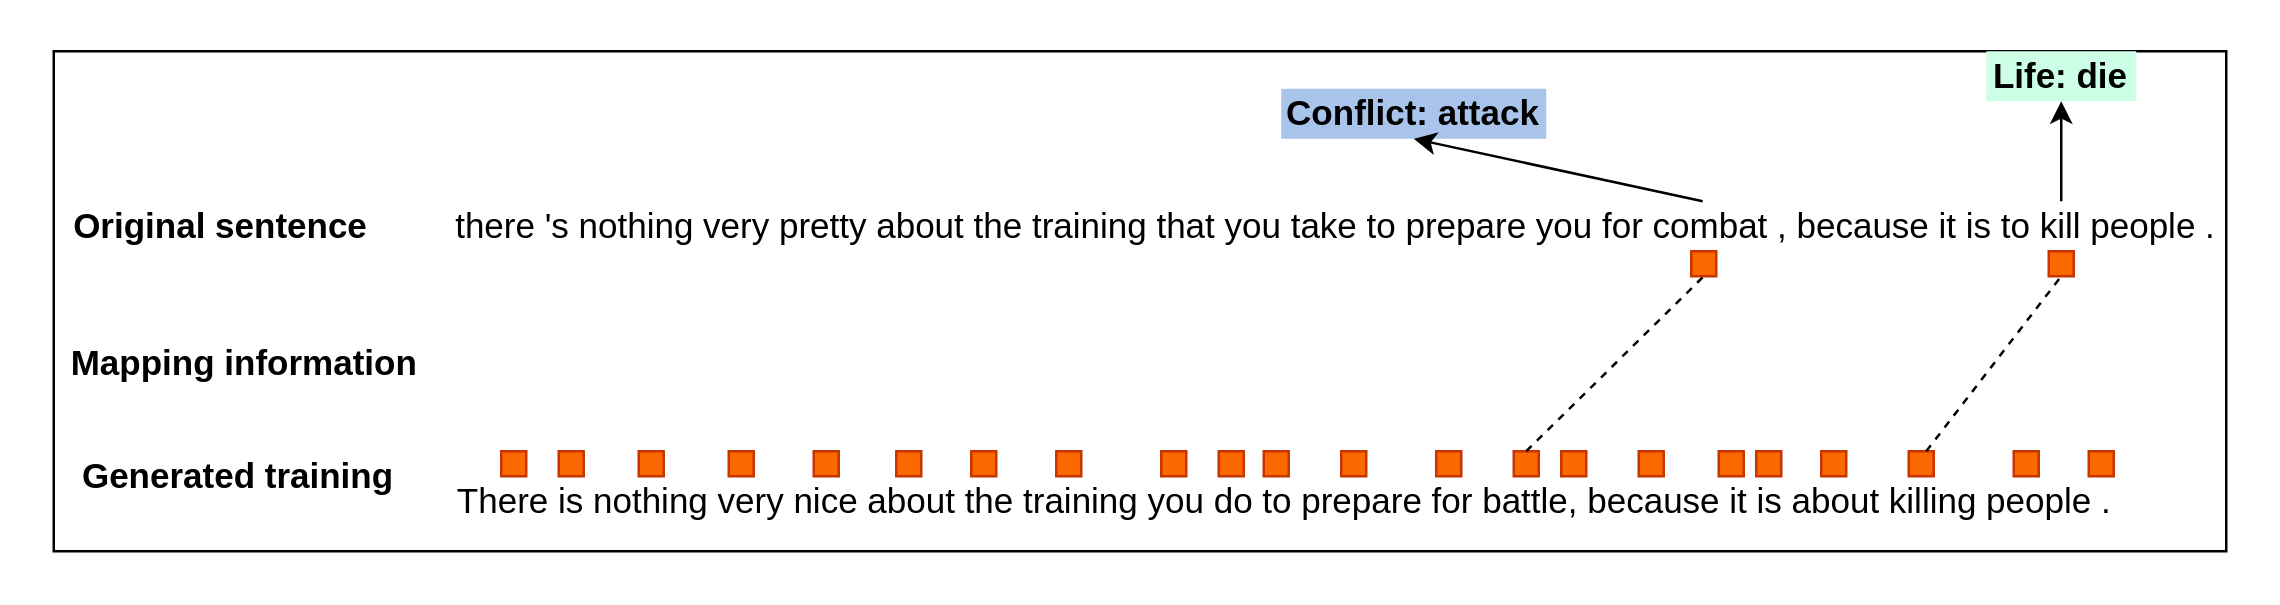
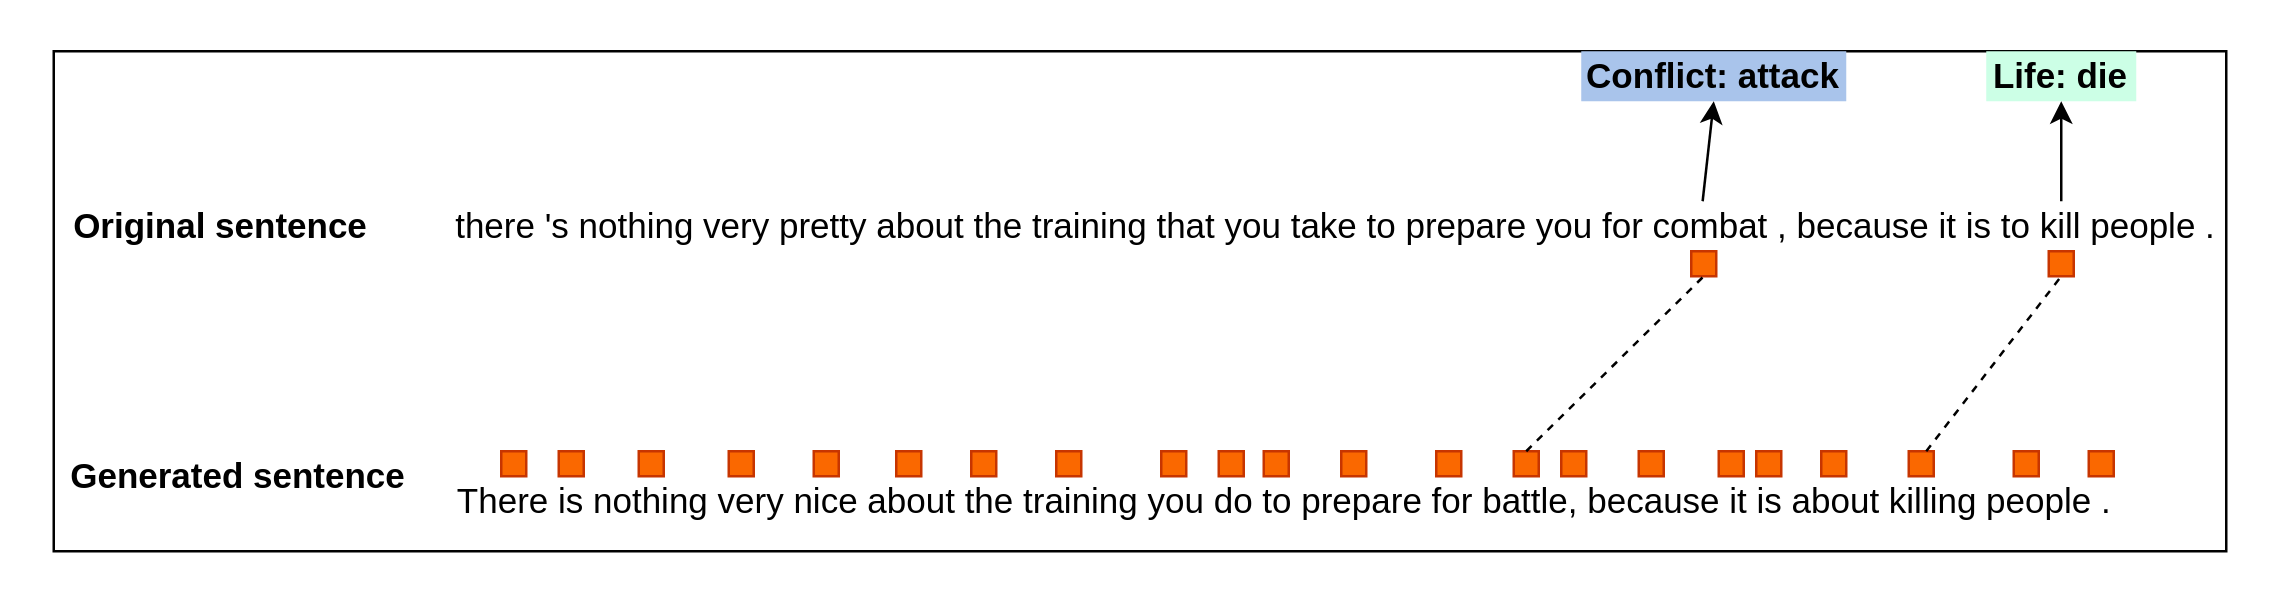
(1414, 114) -> (1714, 76)
(246, 363) -> none
(239, 476) -> (239, 476)
